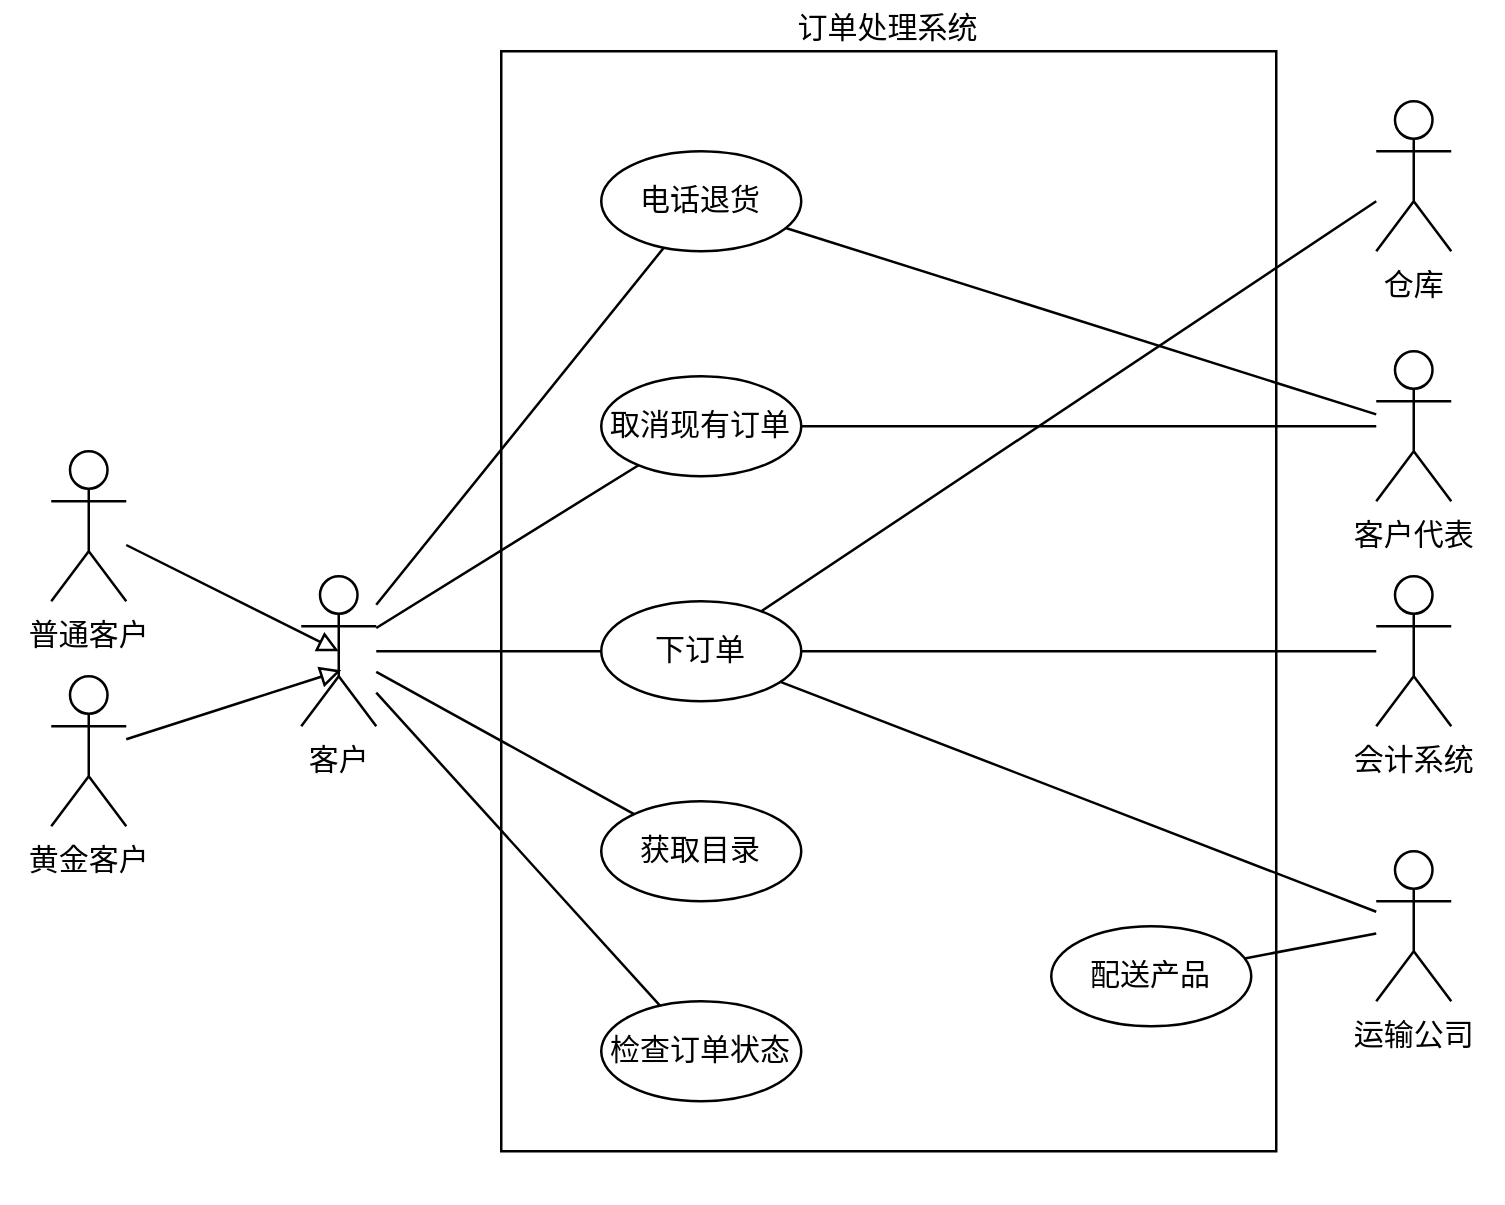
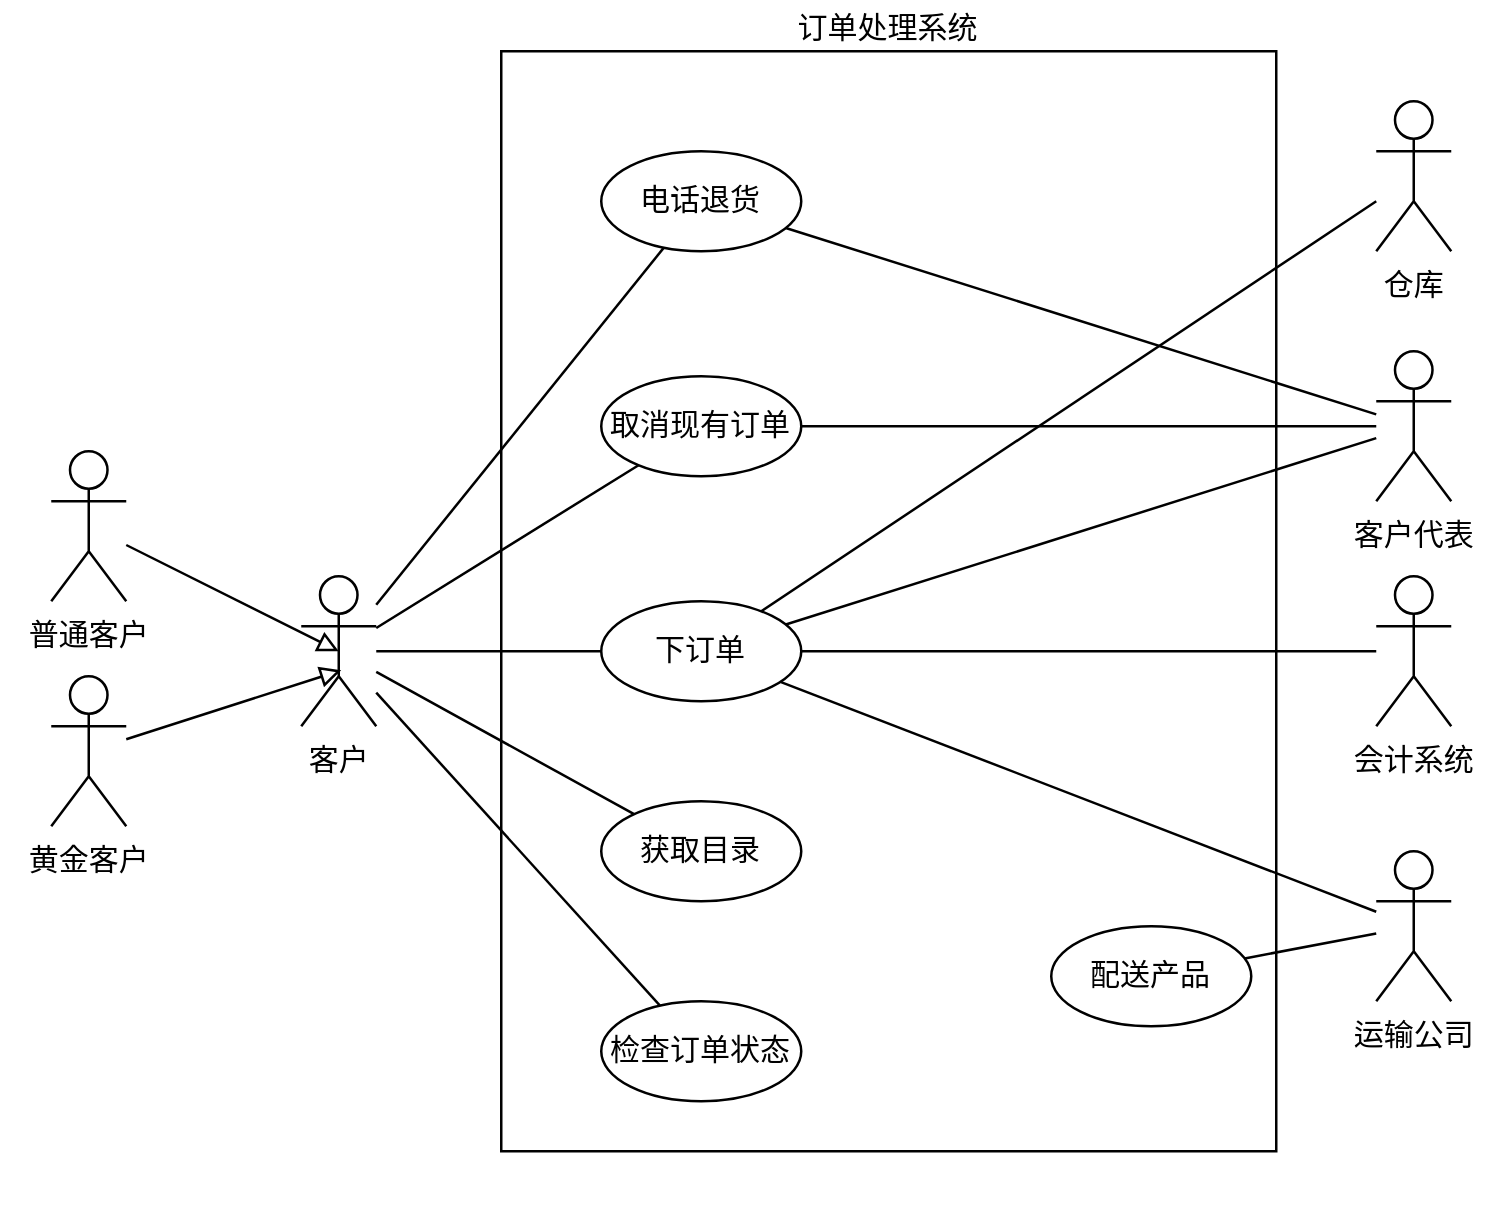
none -> (1082, 531)
